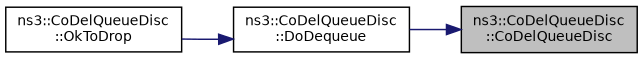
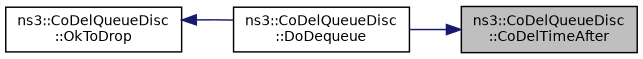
(549, 30) -> (549, 30)
(200, 39) -> (215, 20)
